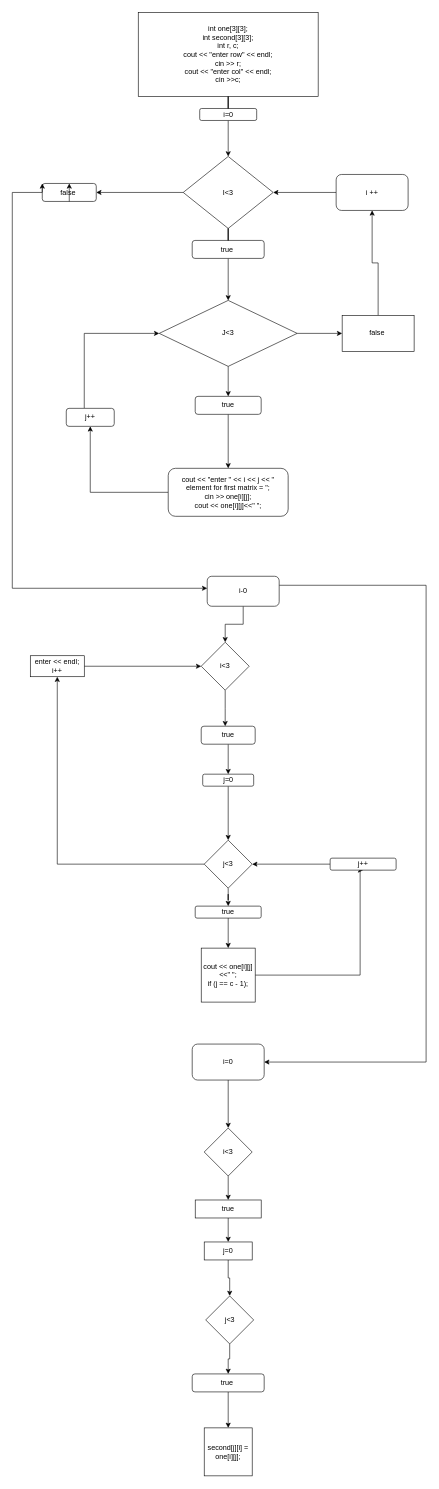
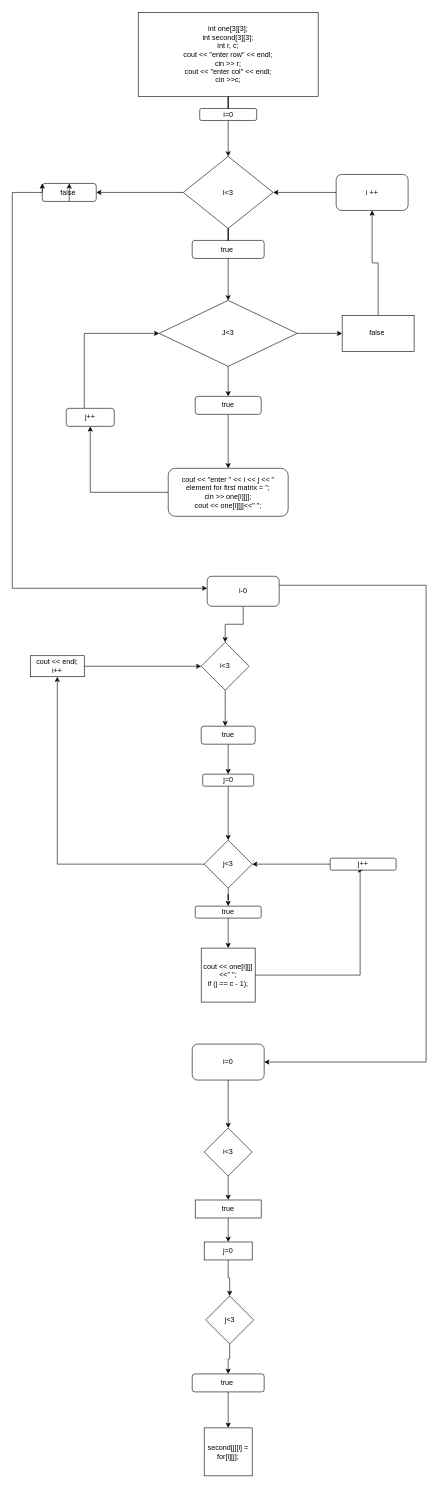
(57, 666) -> (57, 666)
(228, 1452) -> (228, 1452)
